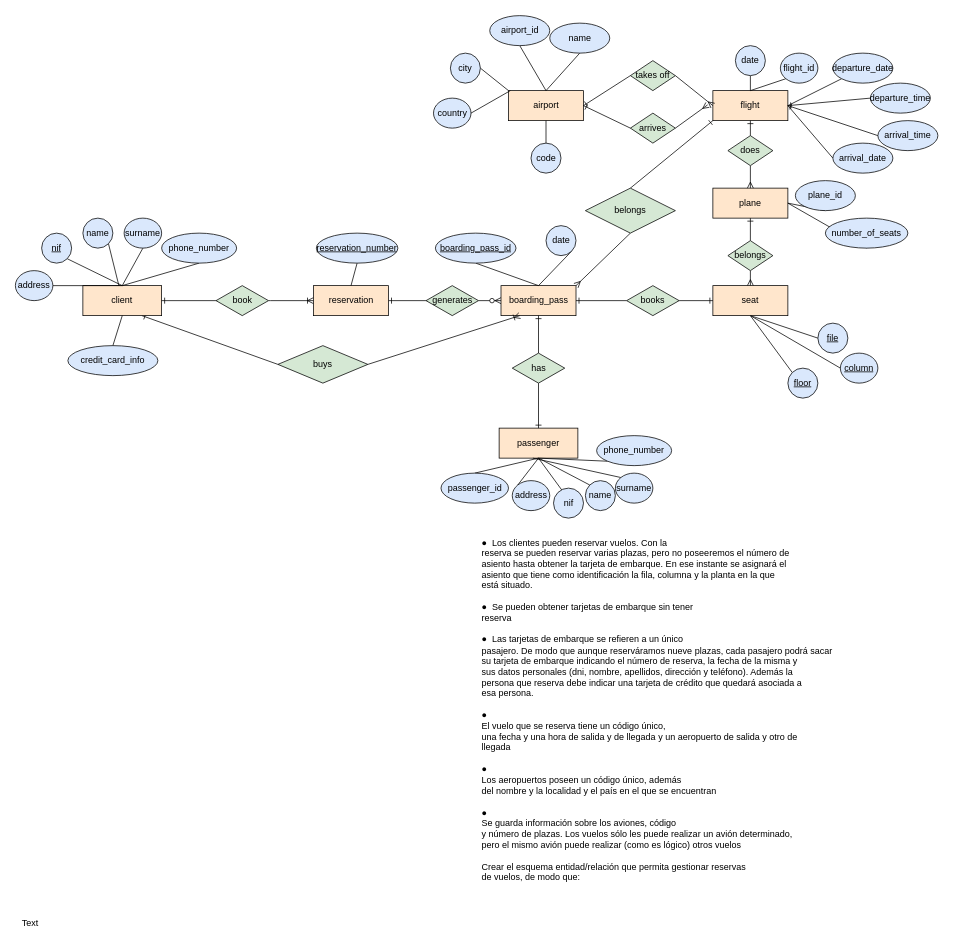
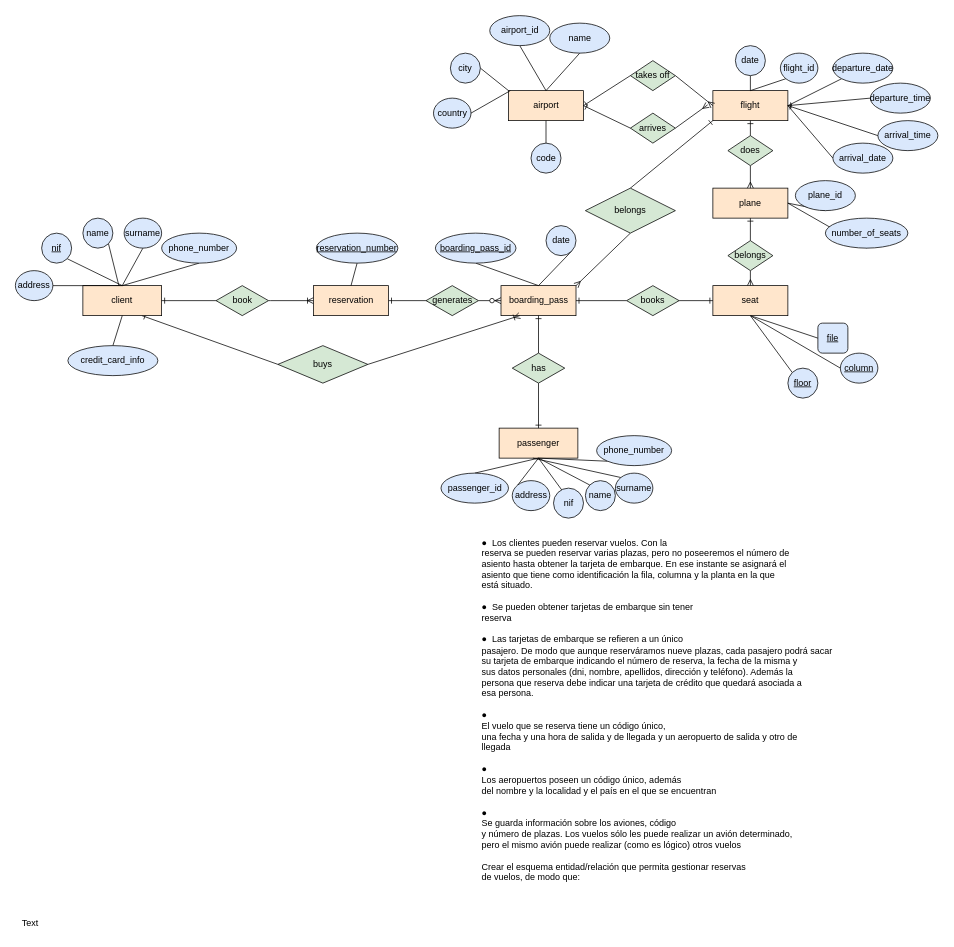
(833, 338) -> (833, 338)
